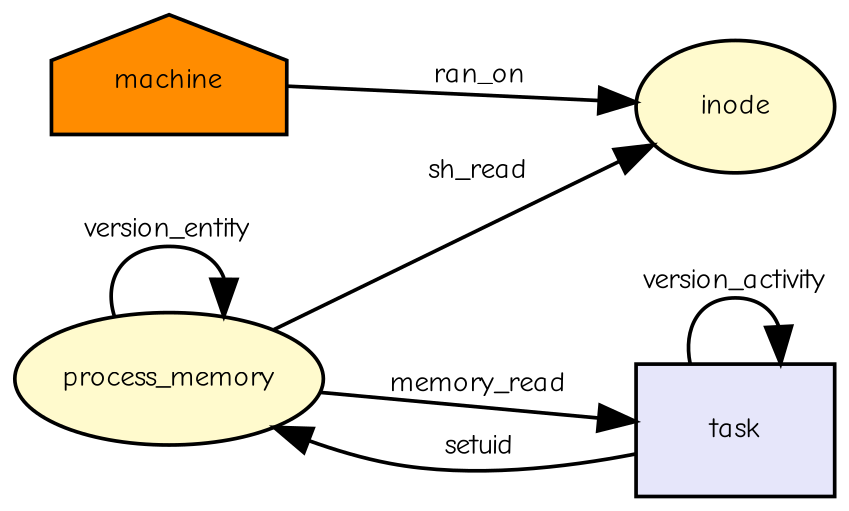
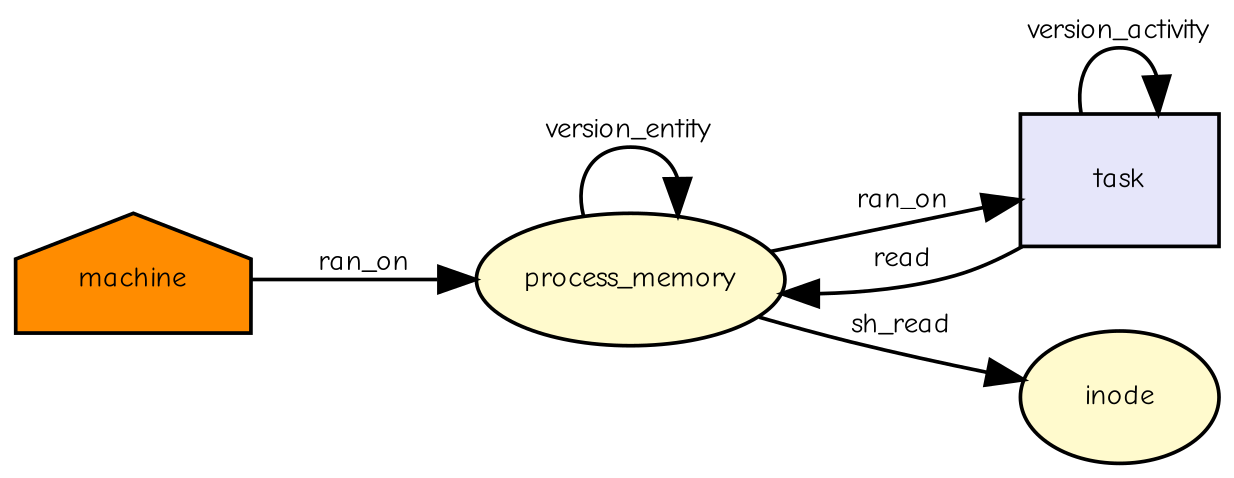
(443, 93) -> (345, 280)
(480, 384) -> (903, 200)
(480, 447) -> (903, 259)
